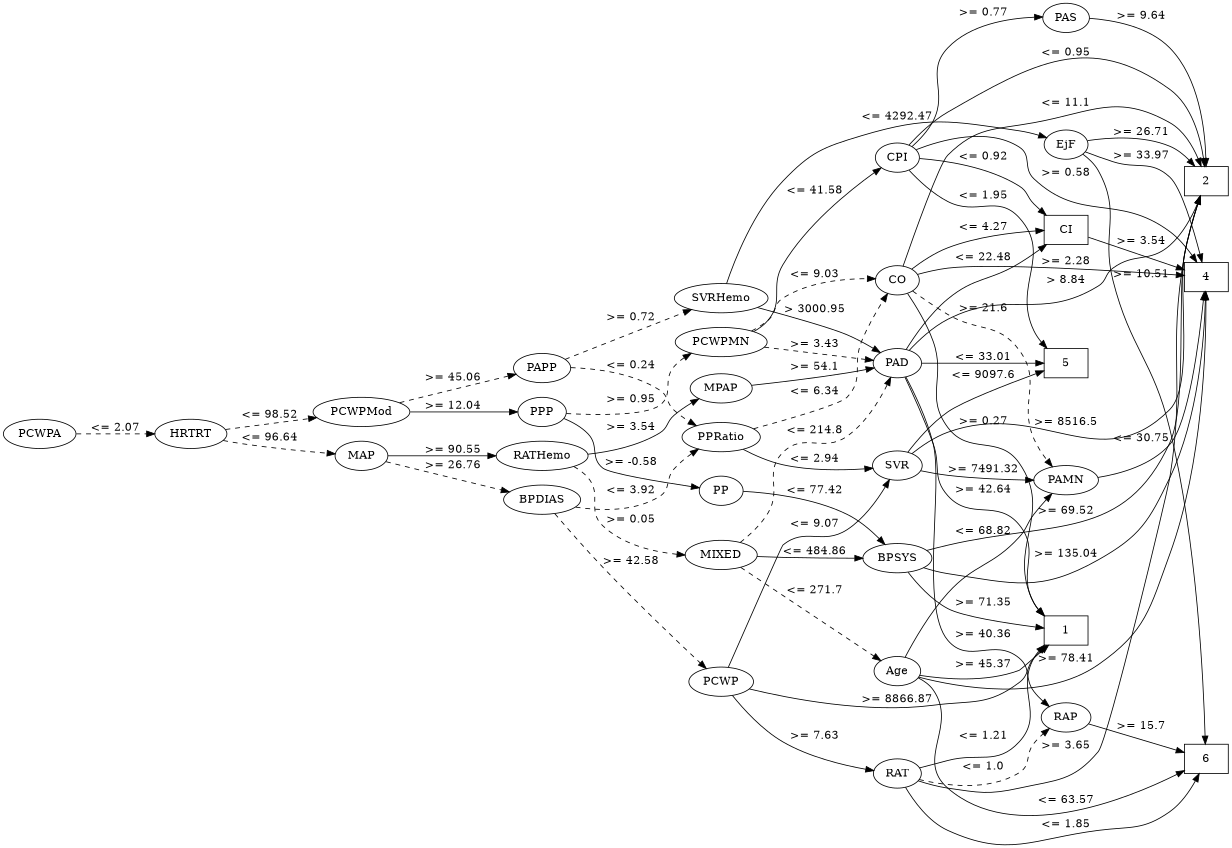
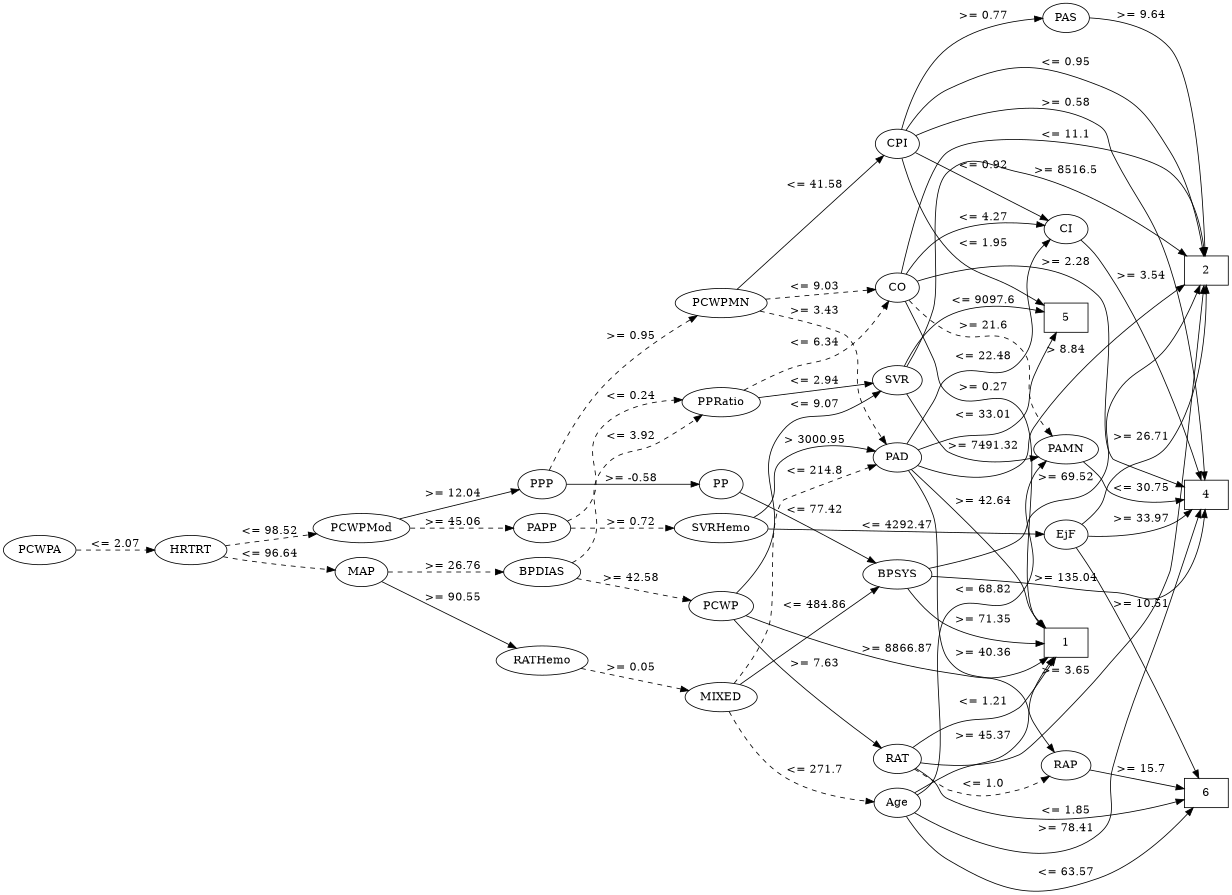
(1066, 230) -> (1066, 229)
(721, 388) -> none
